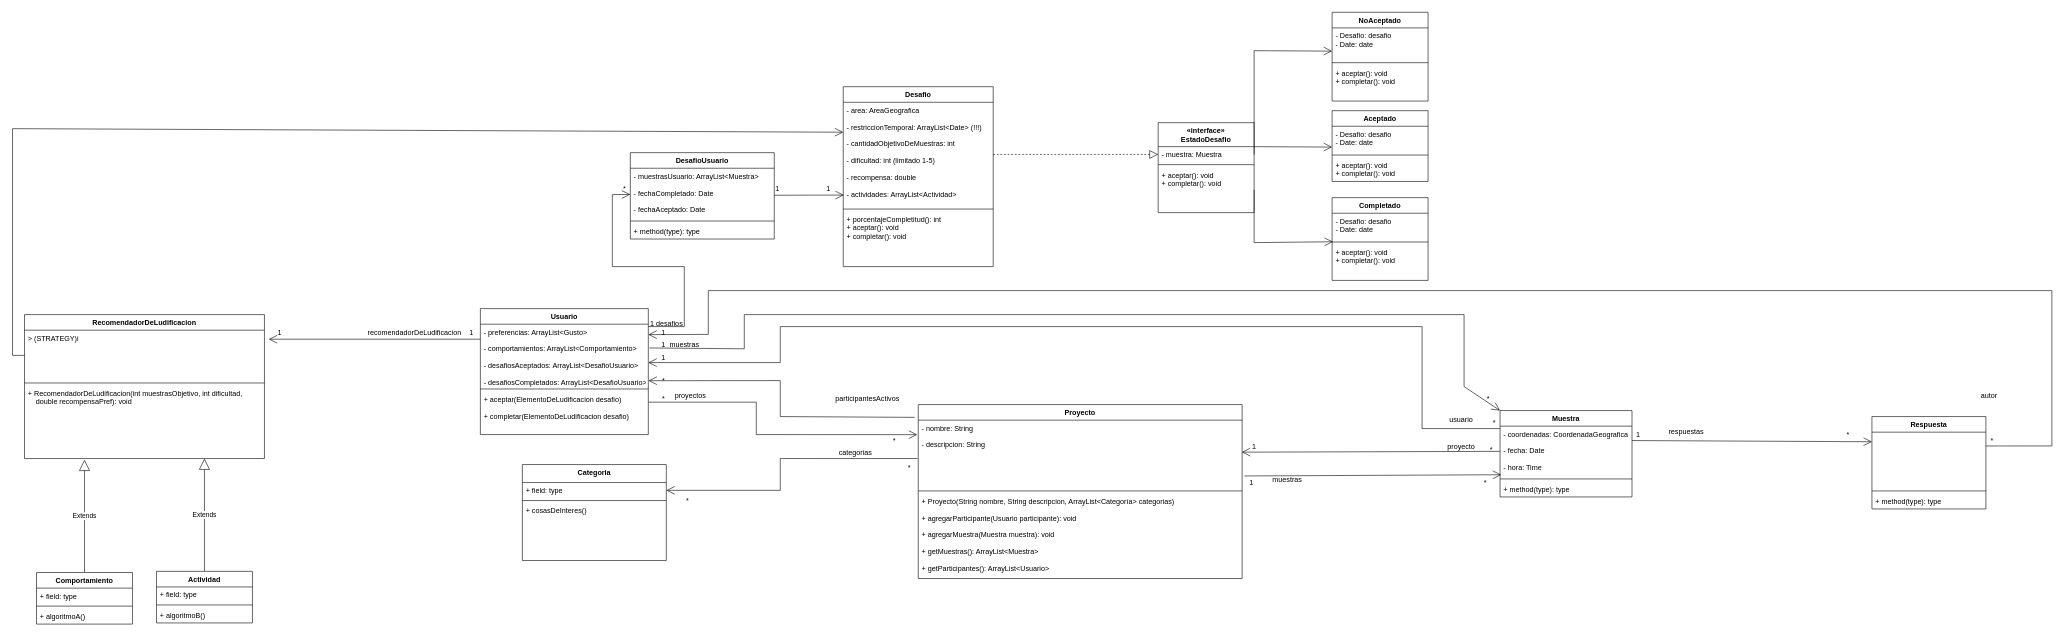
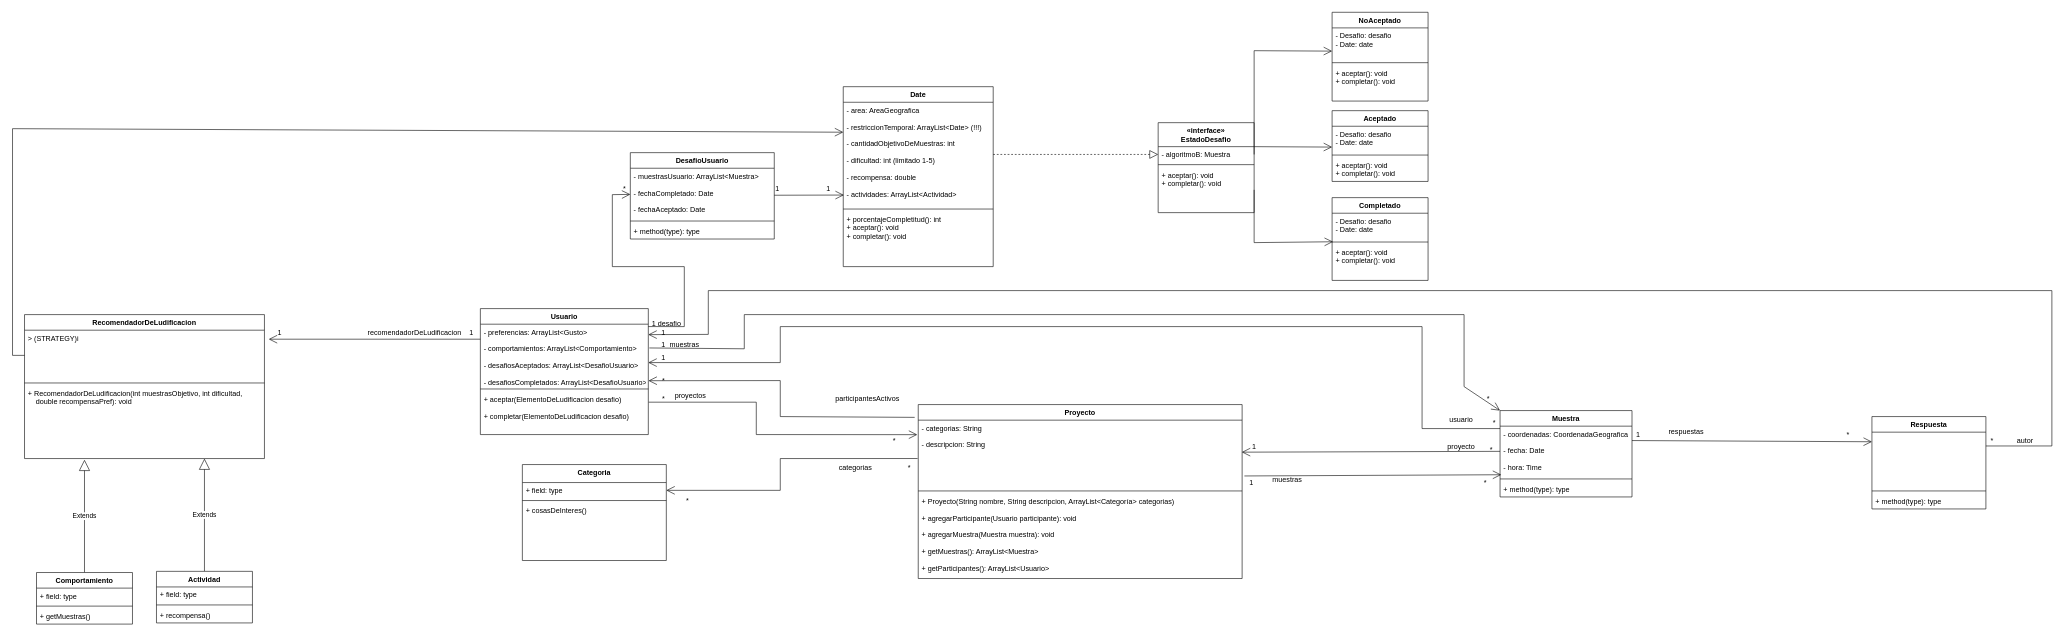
(918, 95) -> (918, 95)
(1195, 155) -> (1199, 155)
(667, 324) -> (667, 324)
(1989, 396) -> (2025, 441)
(950, 428) -> (957, 428)
(855, 453) -> (855, 468)
(185, 616) -> (187, 616)
(65, 617) -> (69, 617)
